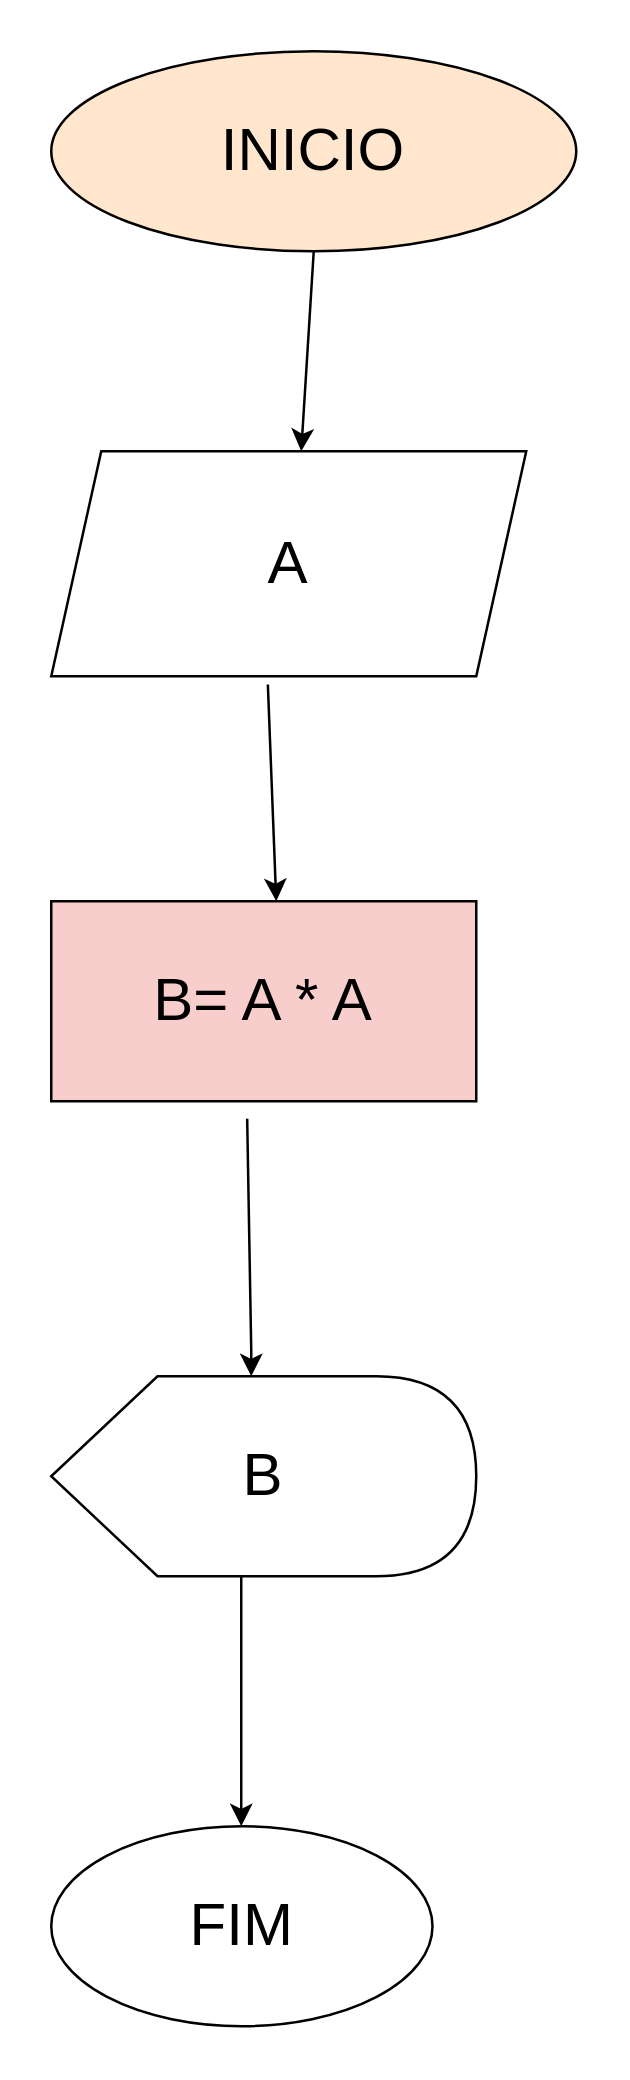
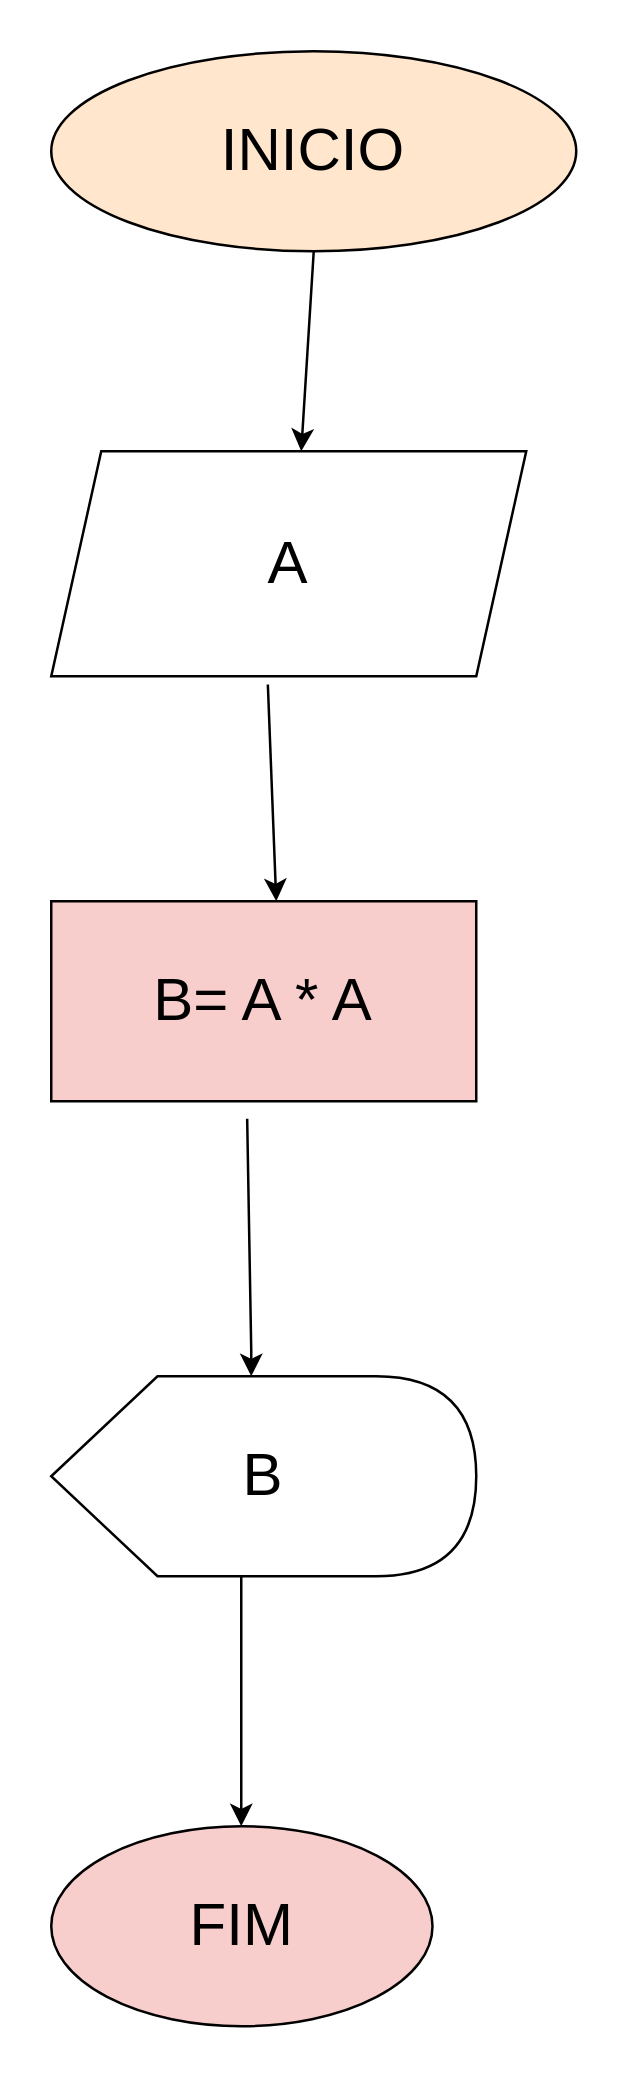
(242, 1926) -> (242, 1926)
